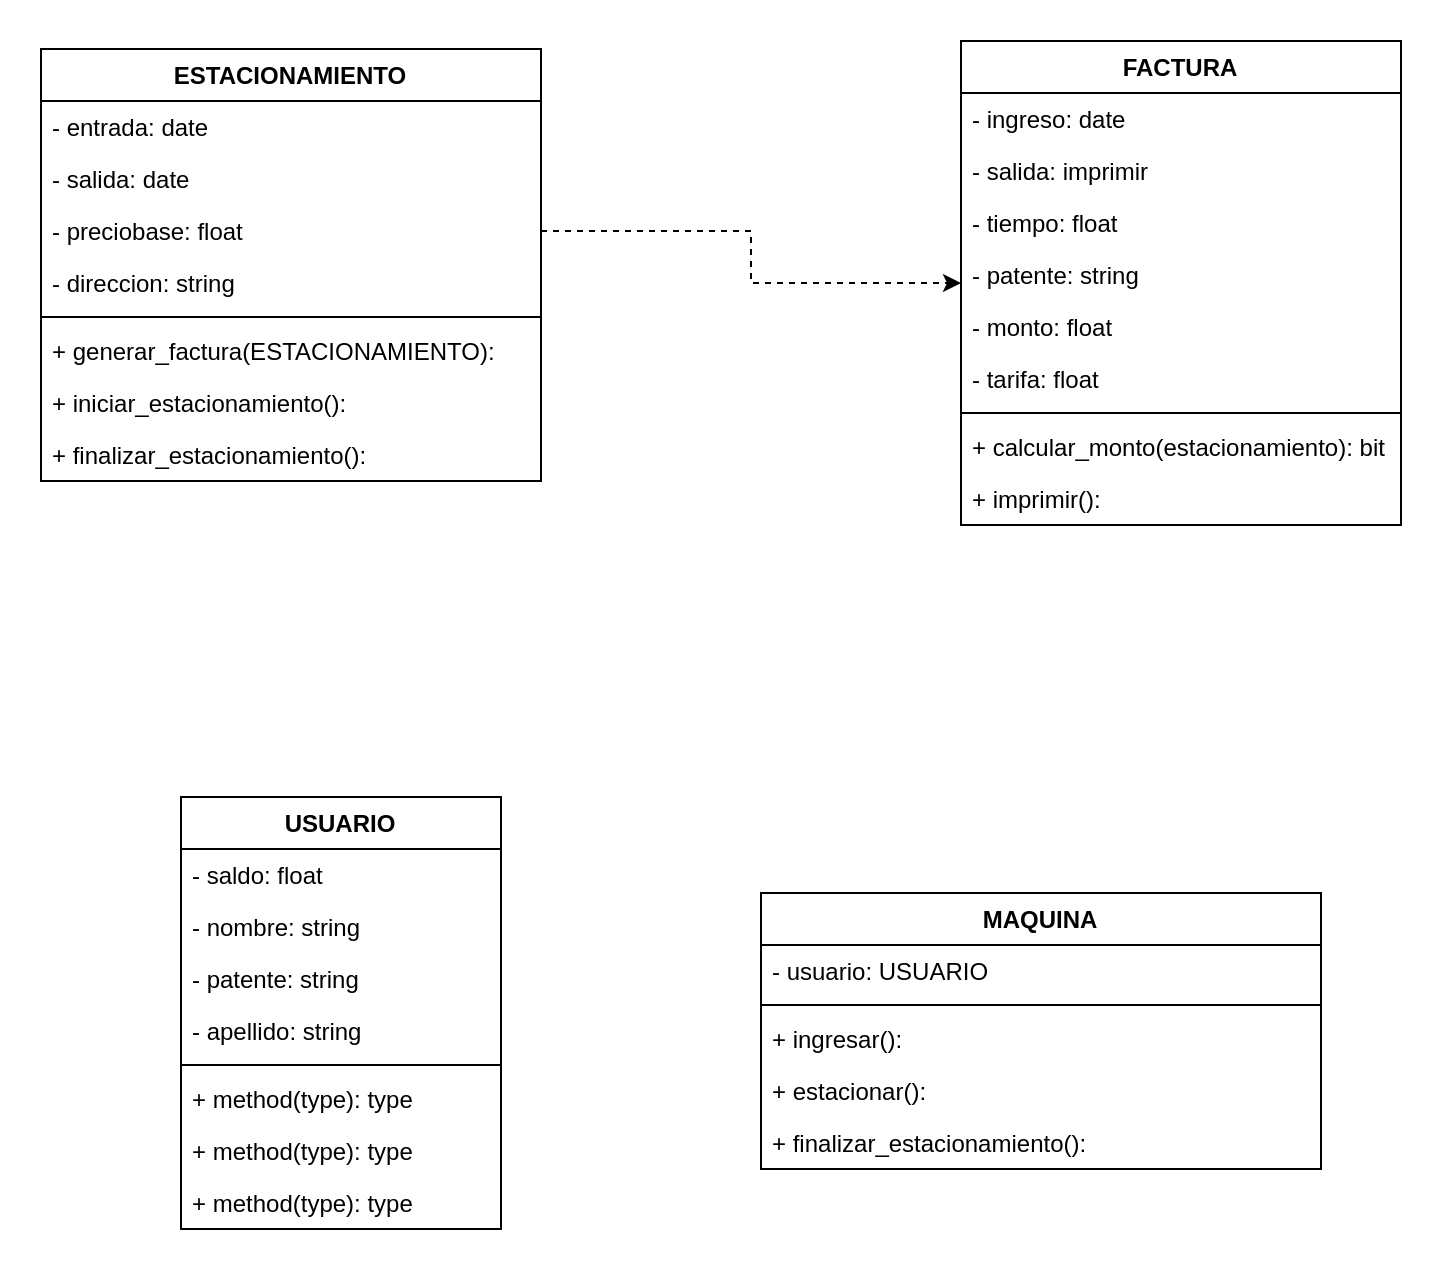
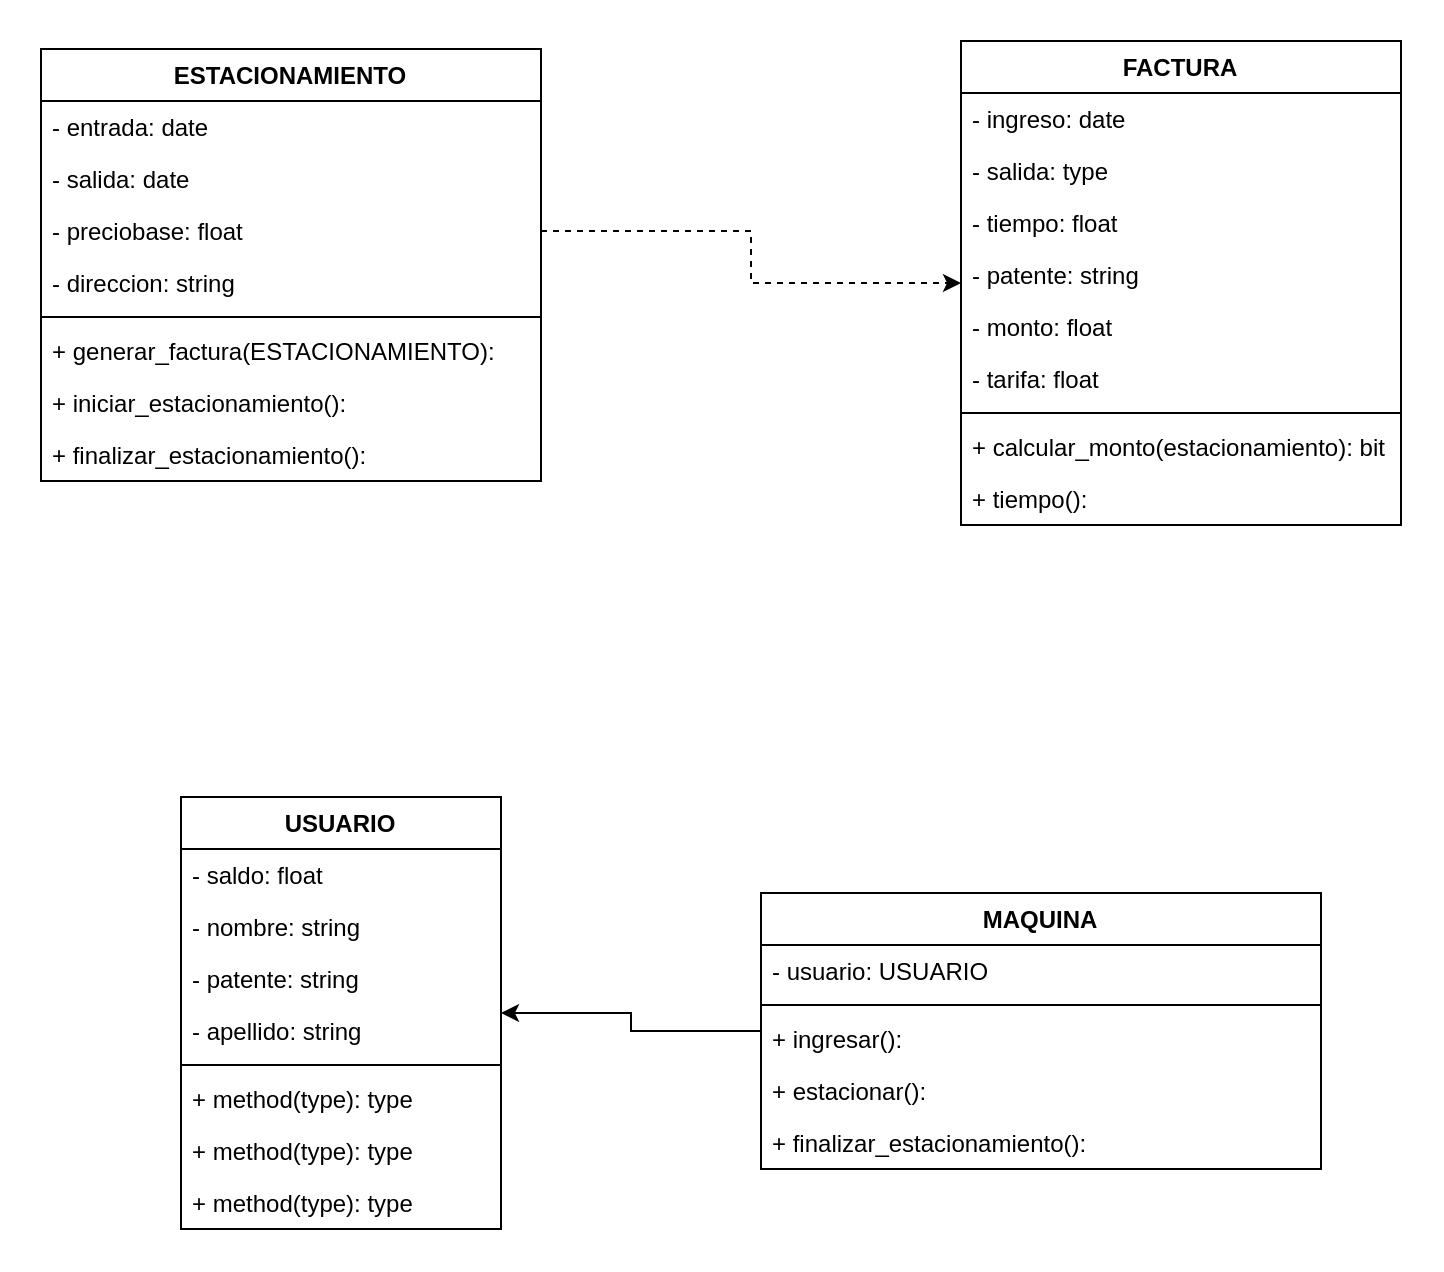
(1068, 172) -> (1050, 172)
(1044, 500) -> (1037, 500)
none -> (631, 1027)
